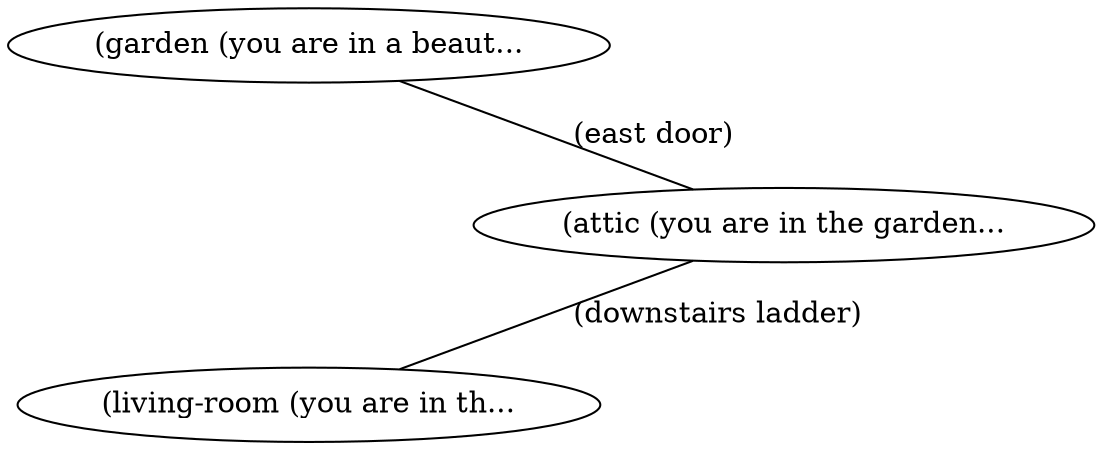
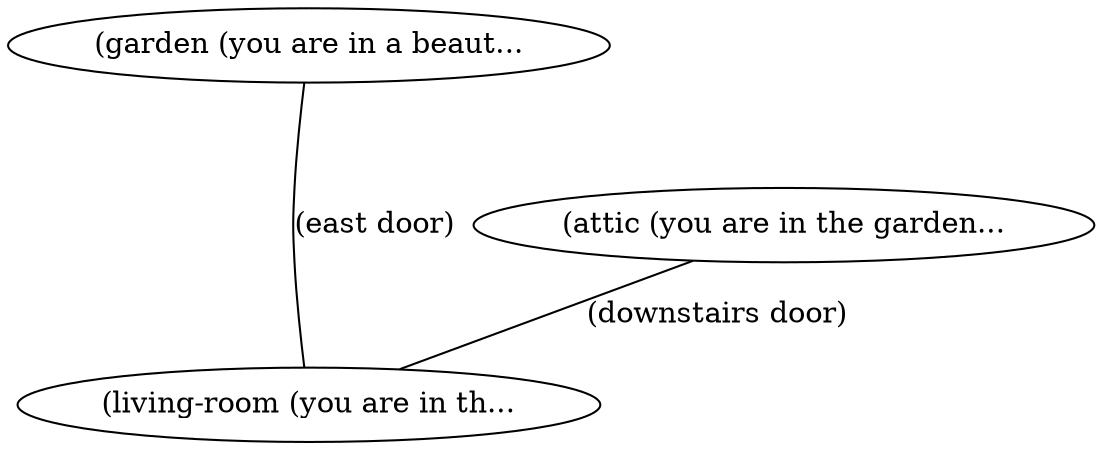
(546, 135) -> (293, 225)
(718, 315) -> (718, 315)
